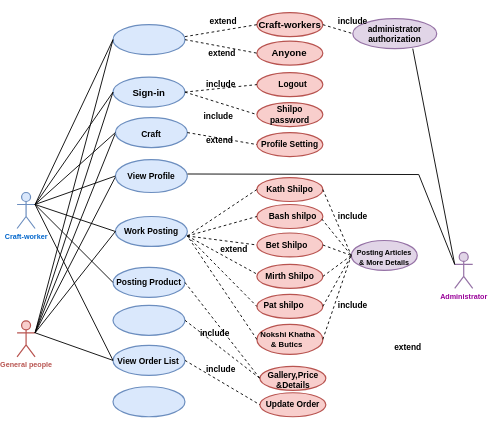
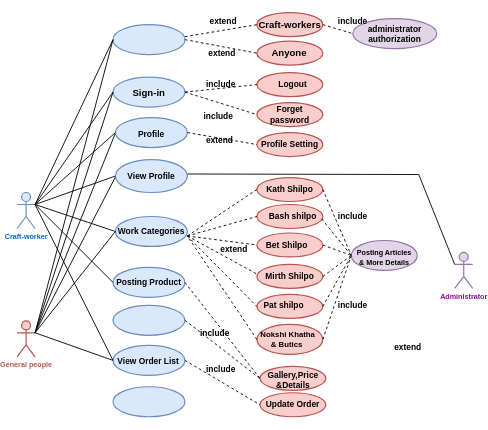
(290, 114) -> (290, 114)
(152, 134) -> (152, 134)
(434, 153) -> none
(152, 231) -> (152, 231)
